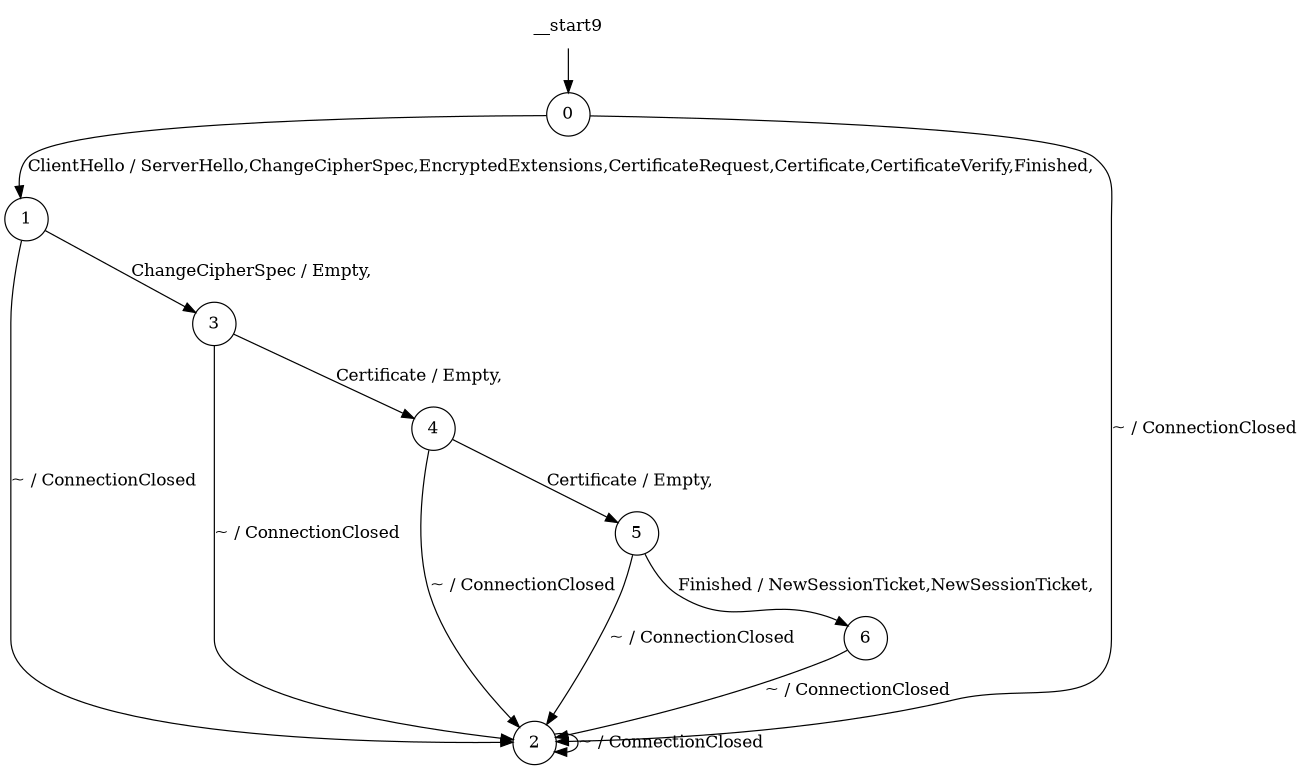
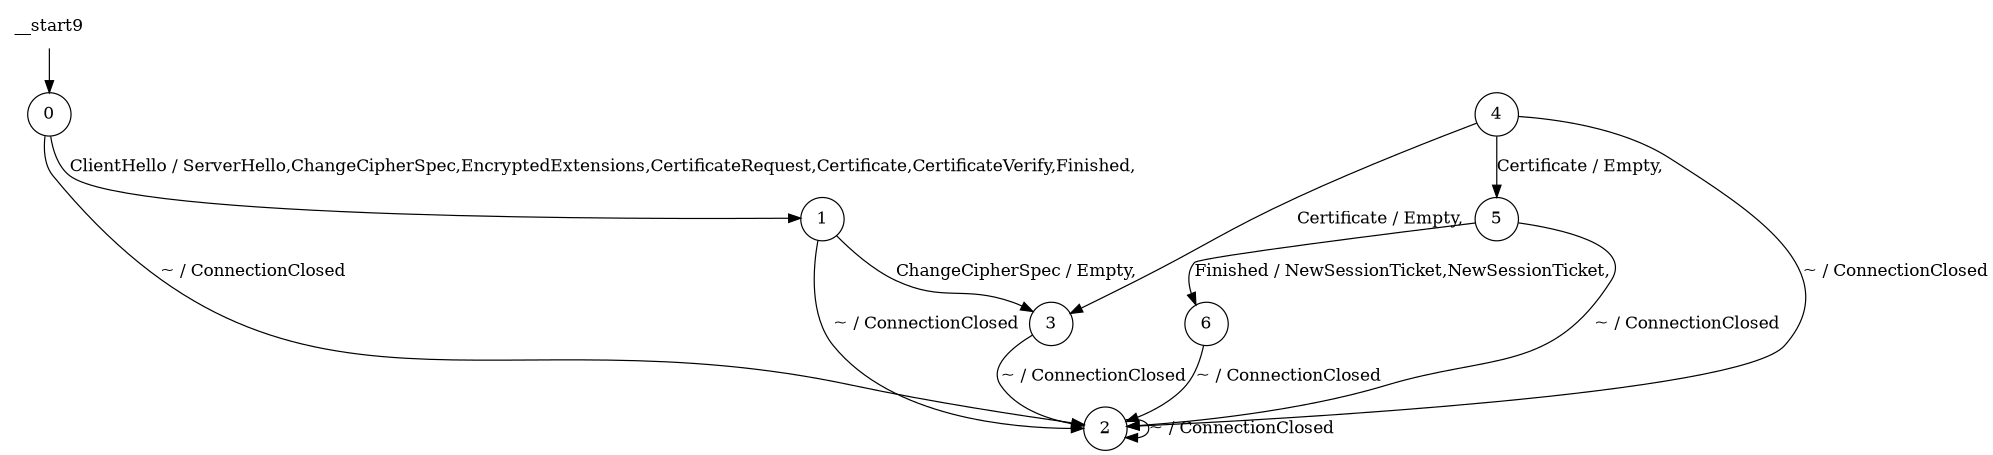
(318, 374) -> (1275, 208)
